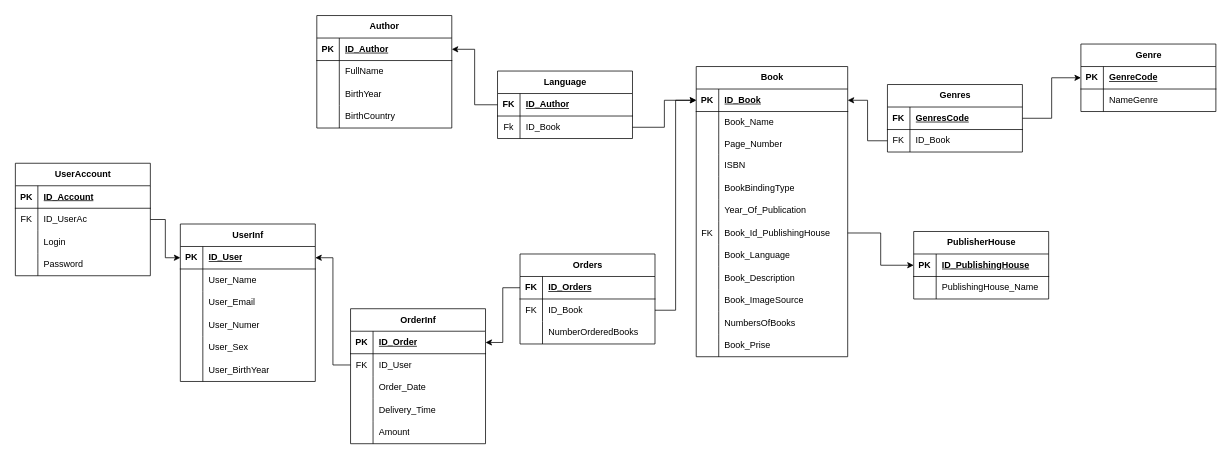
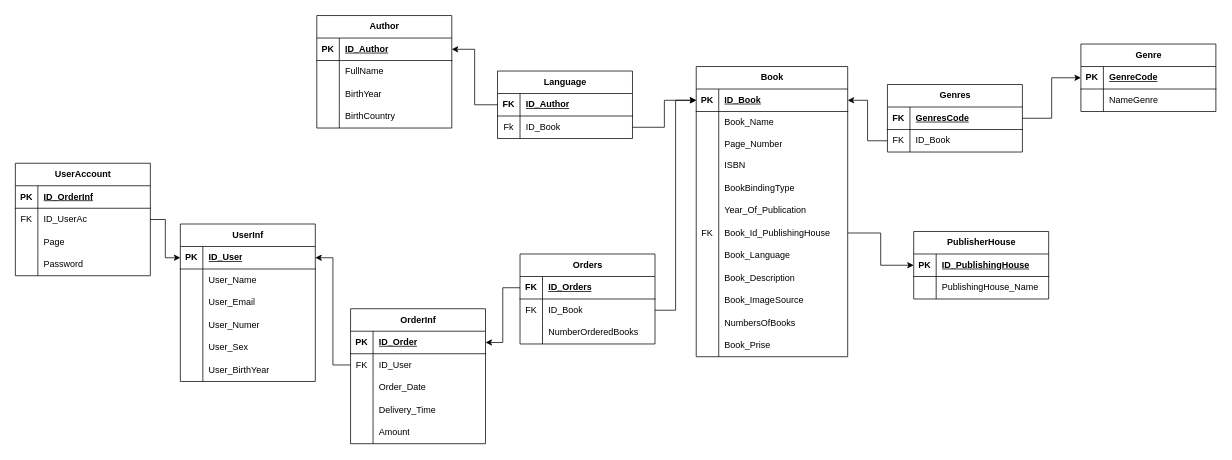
(69, 197) -> (72, 197)
(55, 242) -> (54, 242)
